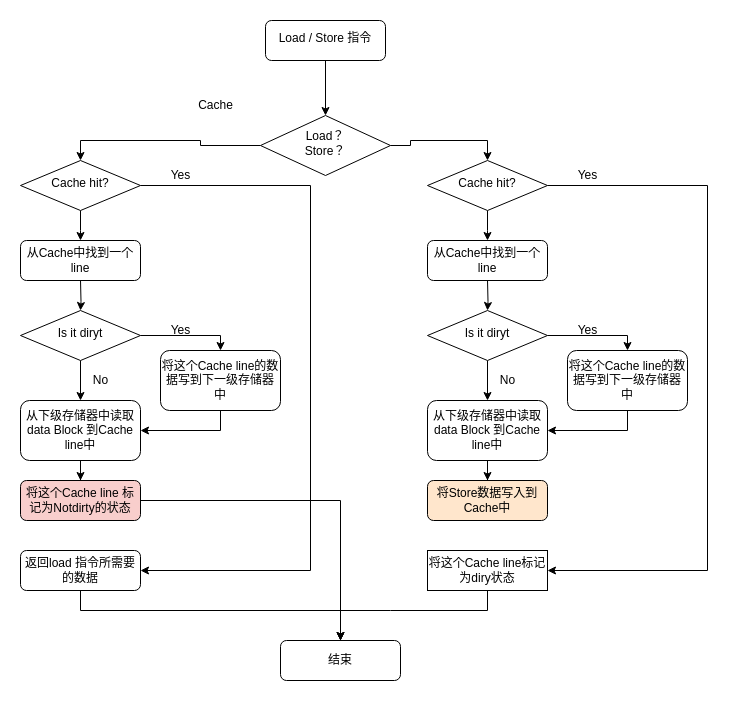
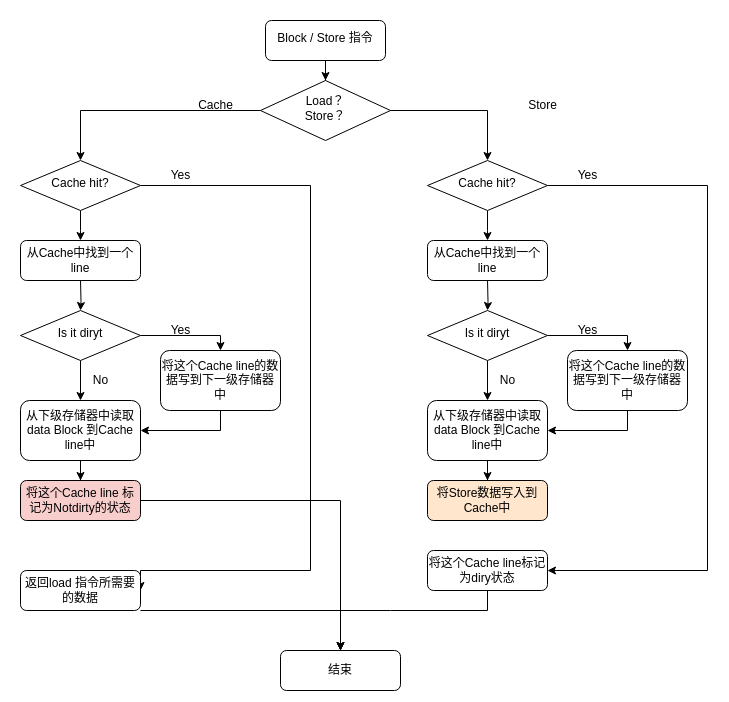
(326, 39) -> (326, 39)
none -> (543, 106)
(326, 146) -> (326, 111)
(81, 571) -> (81, 591)
(488, 571) -> (488, 571)
(341, 661) -> (341, 671)
